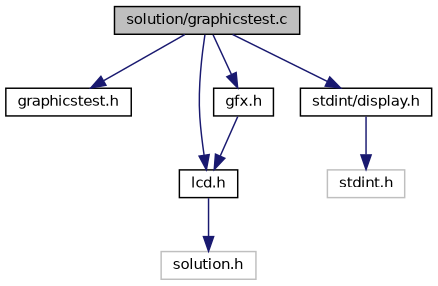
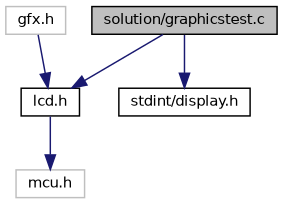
(222, 55) -> none
(69, 102) -> none
(244, 102) -> (36, 20)
(366, 184) -> none
(209, 265) -> (50, 184)
